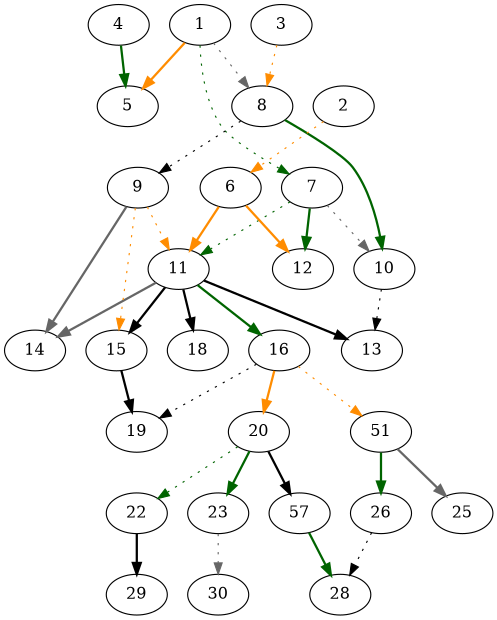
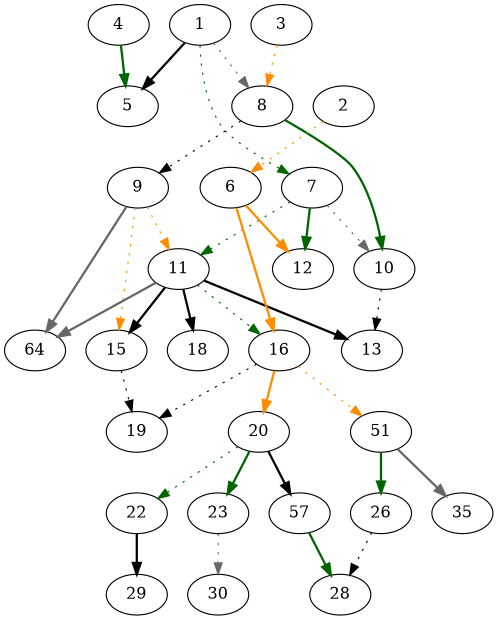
(168, 61) -> (168, 61)
(208, 224) -> (253, 264)
(224, 306) -> (224, 306)
(35, 350) -> (35, 350)
(125, 386) -> (125, 386)
(462, 513) -> (462, 513)
